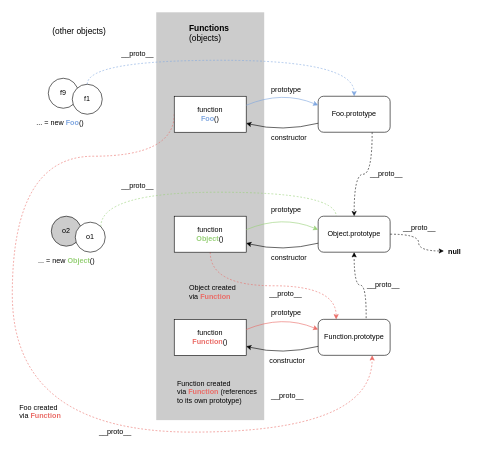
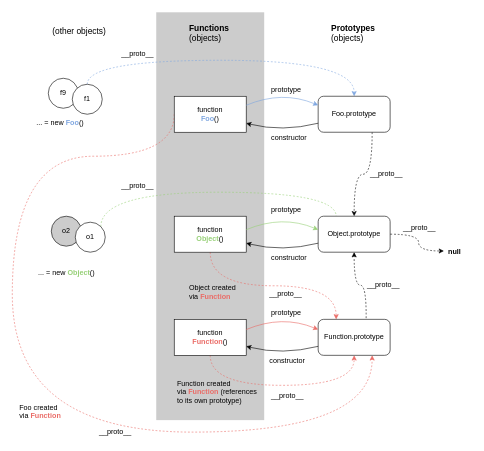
none -> (357, 30)
(66, 261) -> (66, 273)
none -> (305, 385)
